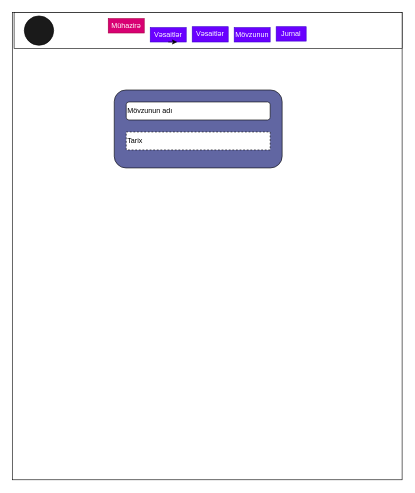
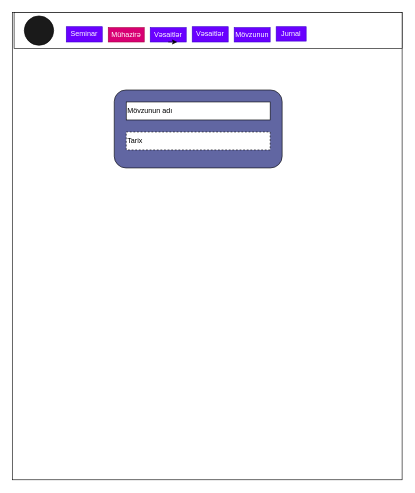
(126, 26) -> (126, 35)
none -> (84, 34)
(198, 111) -> (198, 111)
